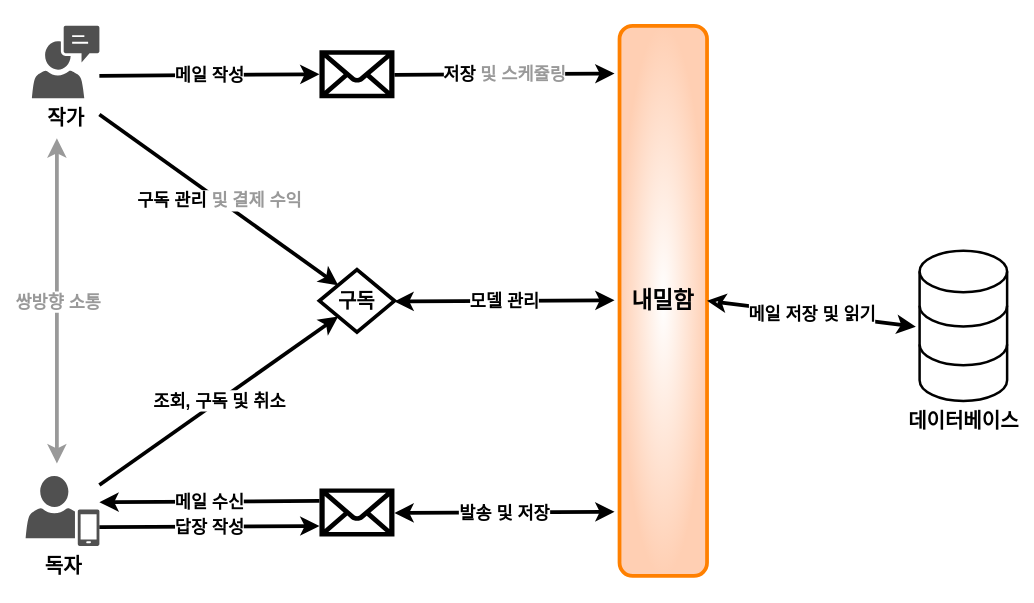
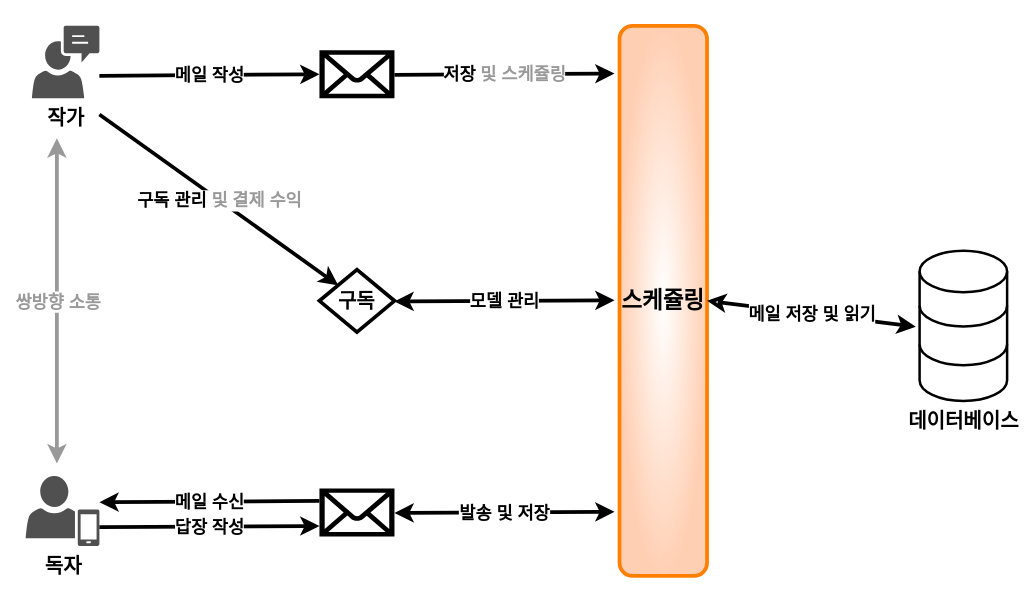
(663, 301) -> (663, 301)
(270, 365) -> none
